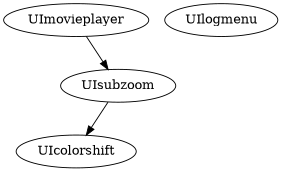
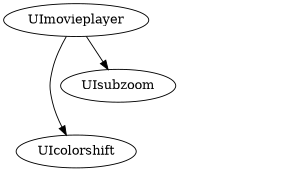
(221, 20) -> none
(100, 115) -> (50, 81)
